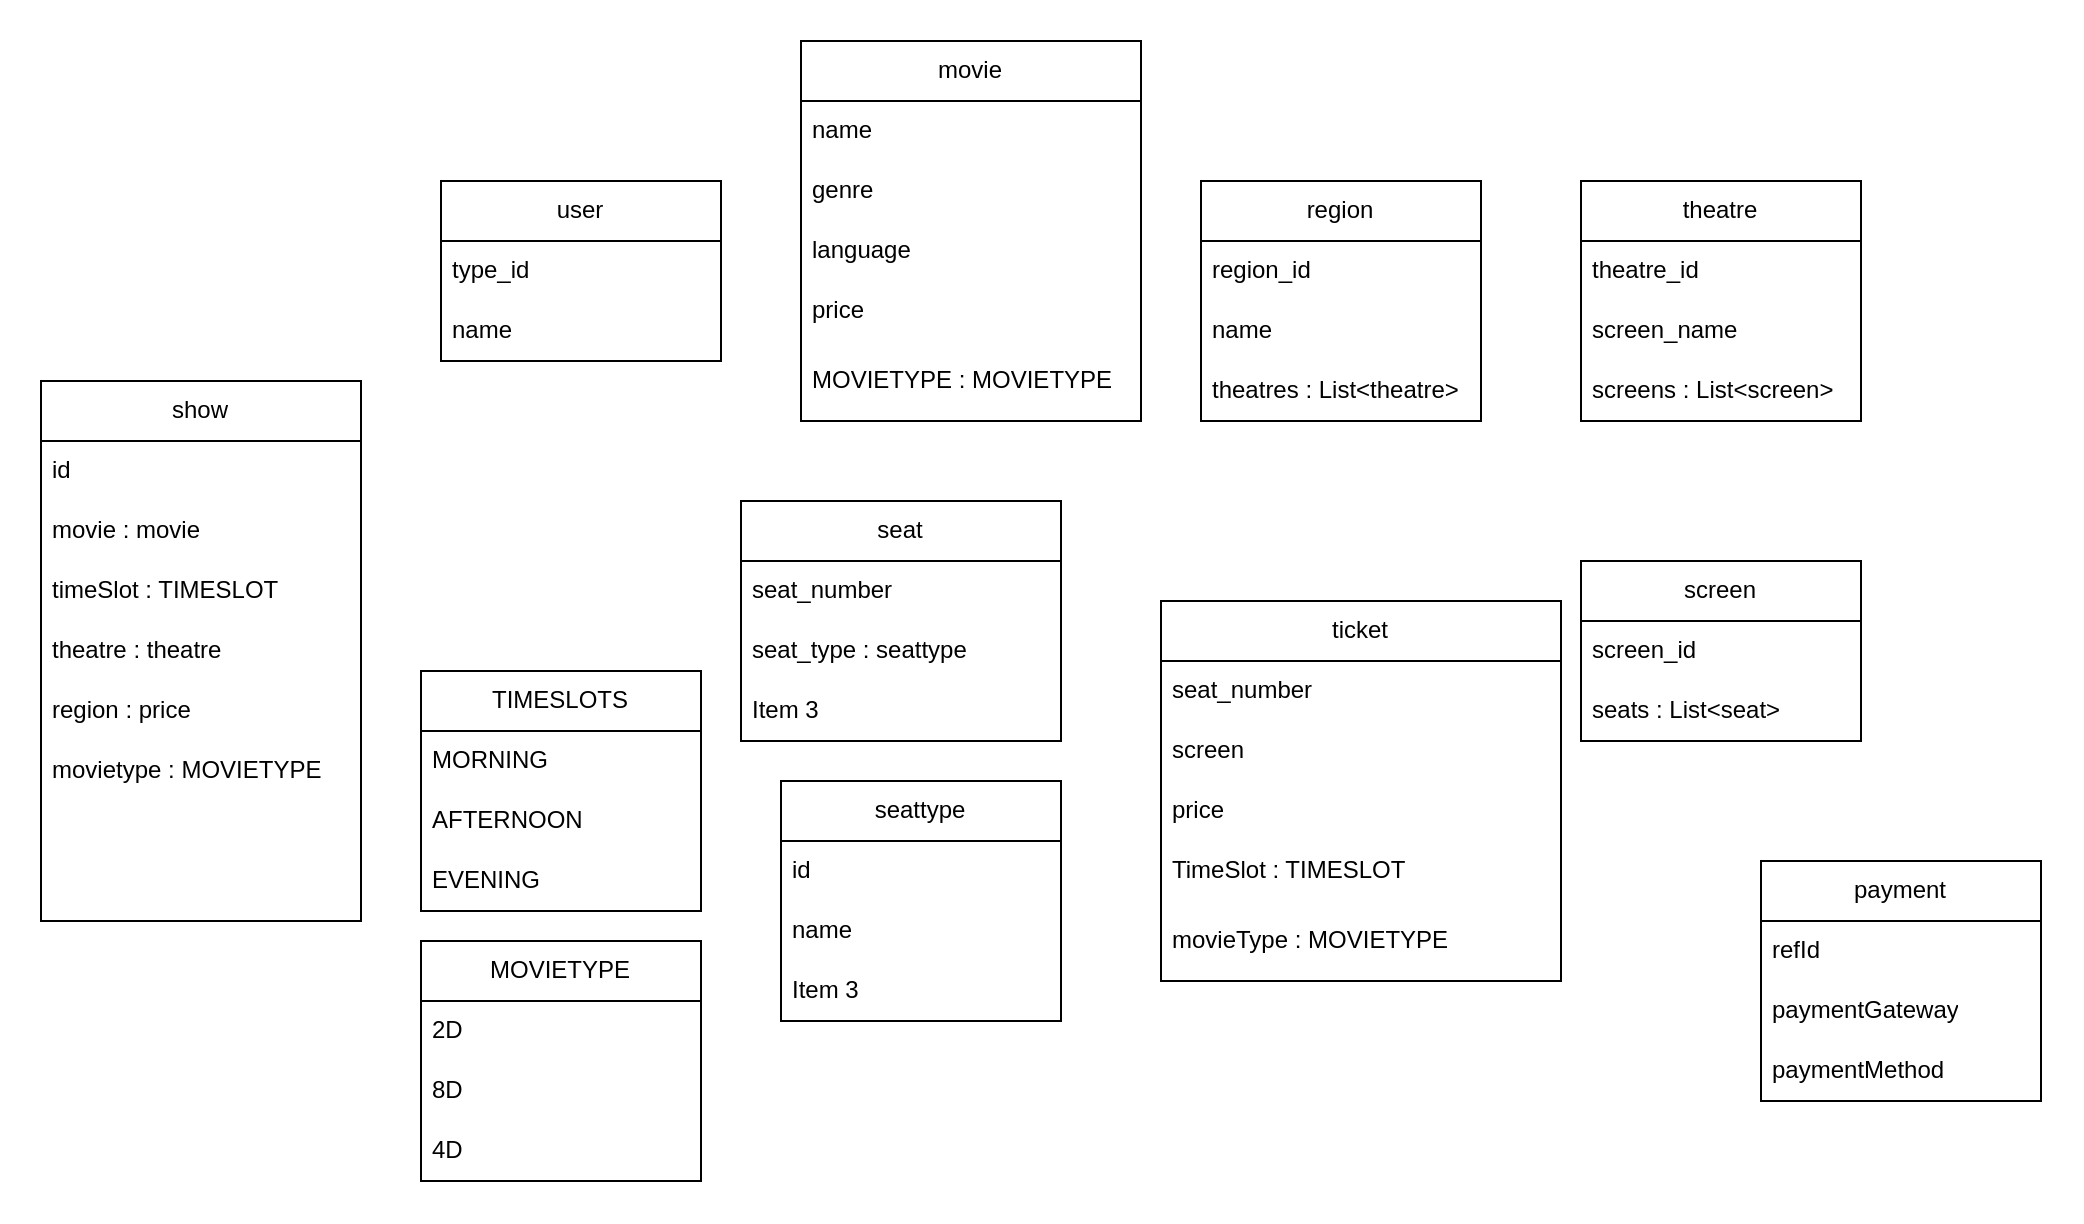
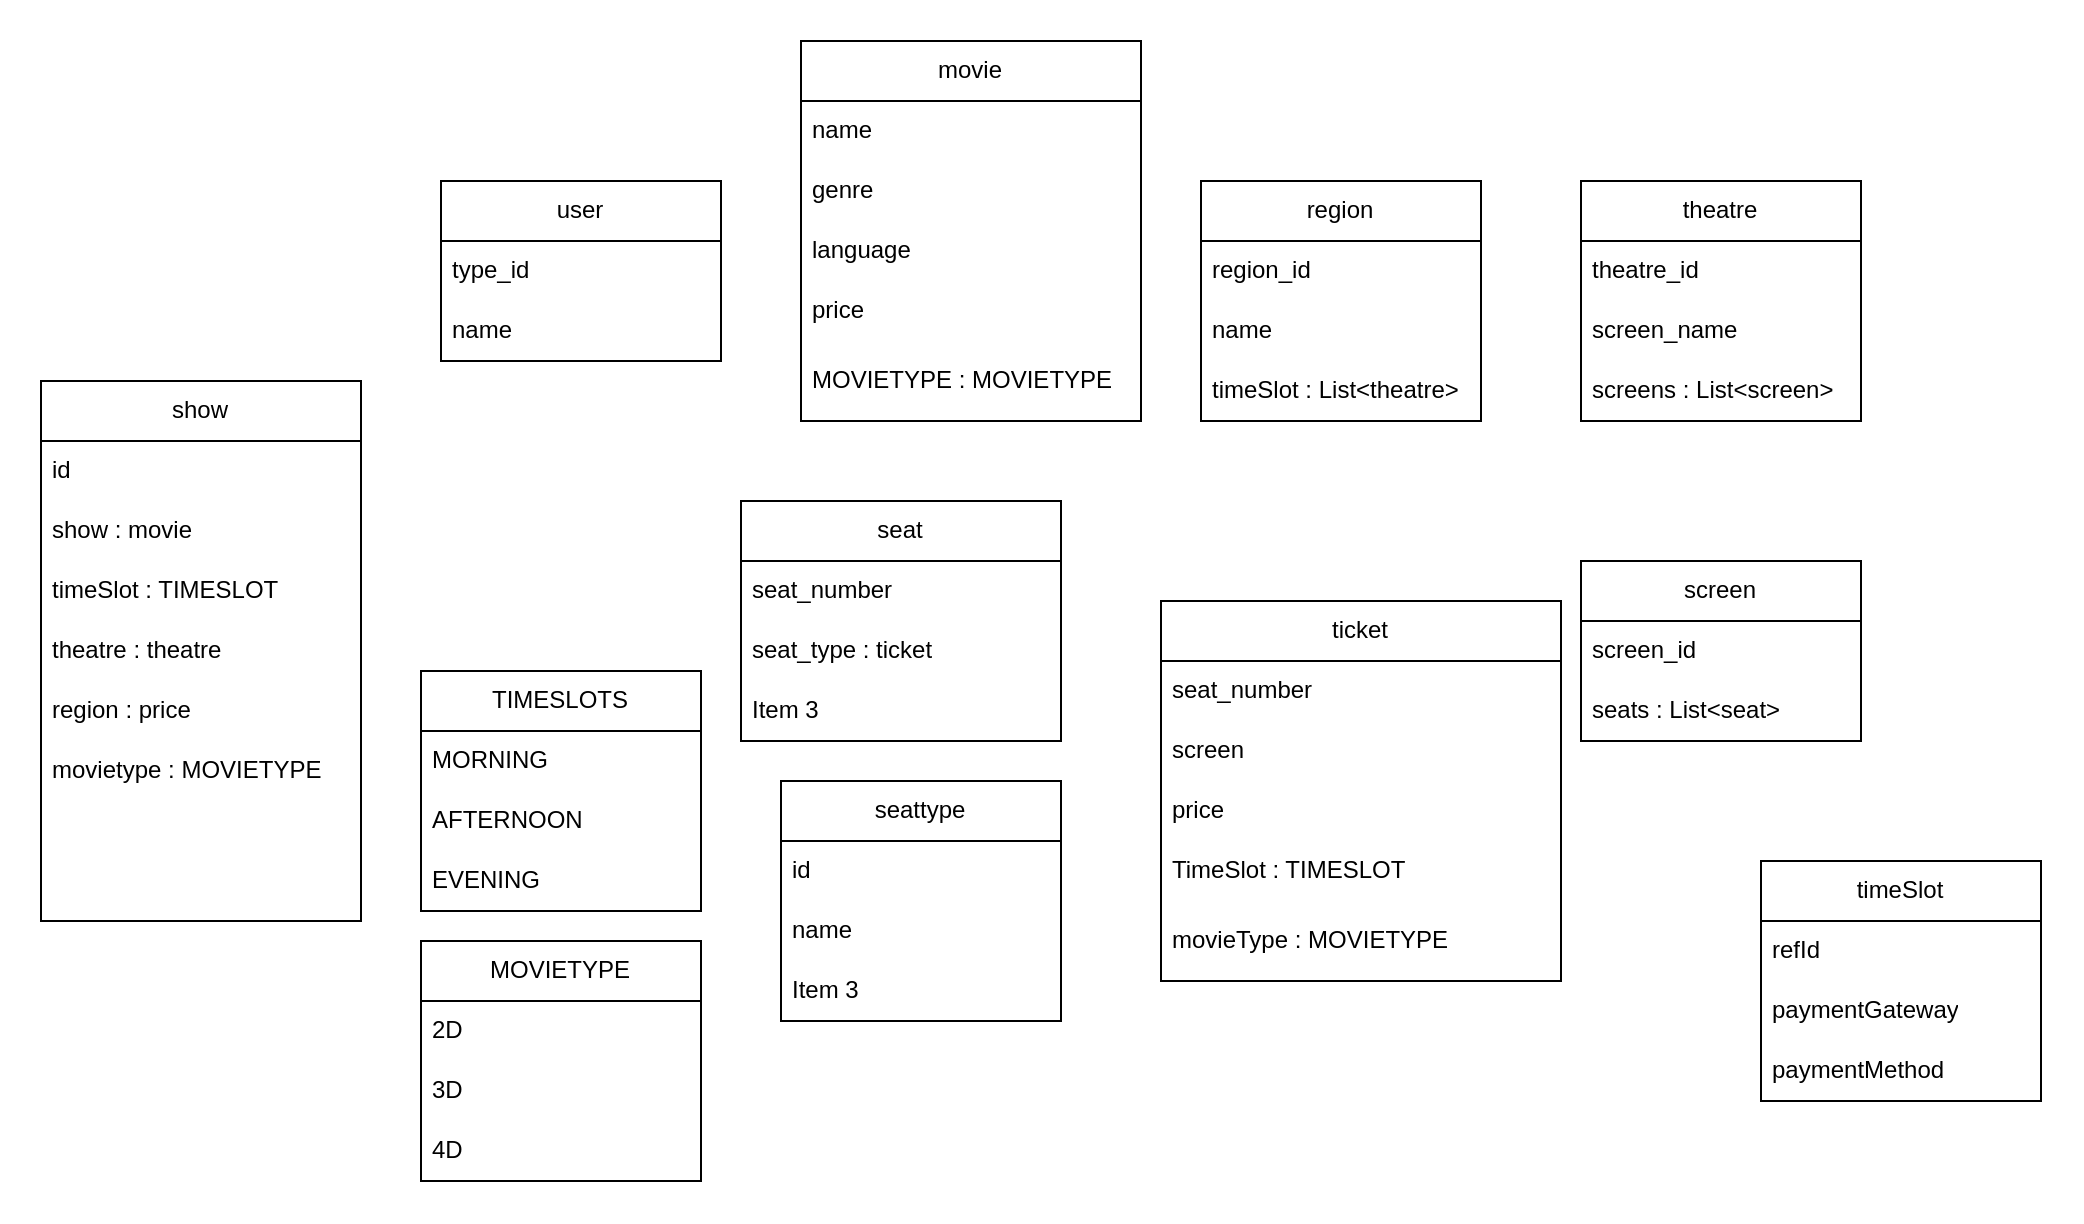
(1343, 391) -> (1343, 391)
(125, 531) -> (121, 531)
(878, 651) -> (861, 651)
(1901, 891) -> (1901, 891)
(446, 1091) -> (446, 1091)
